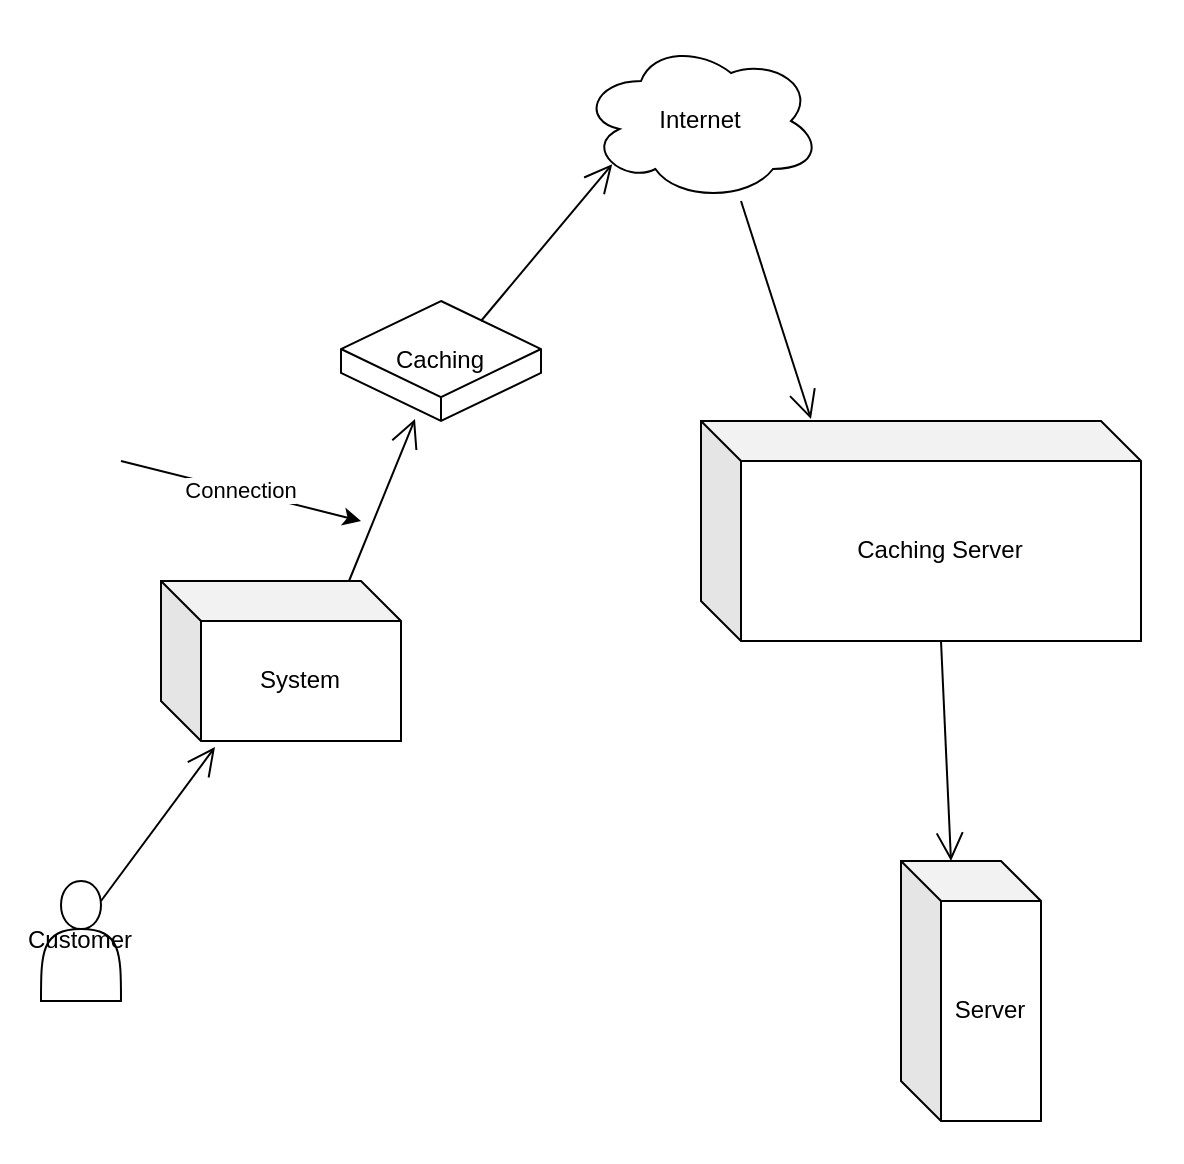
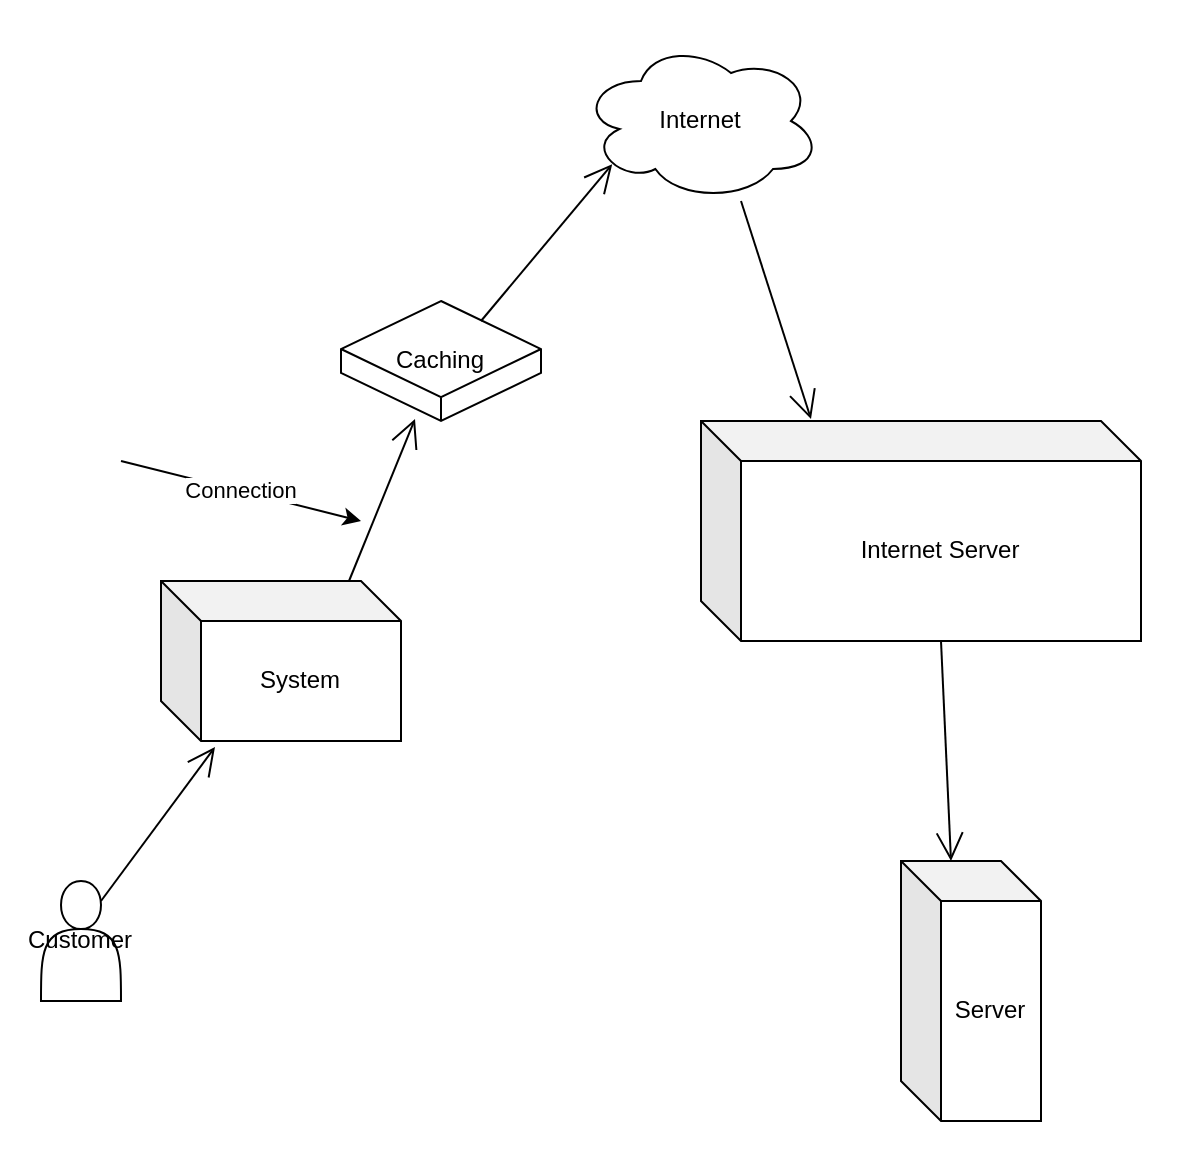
(941, 551) -> (941, 551)
